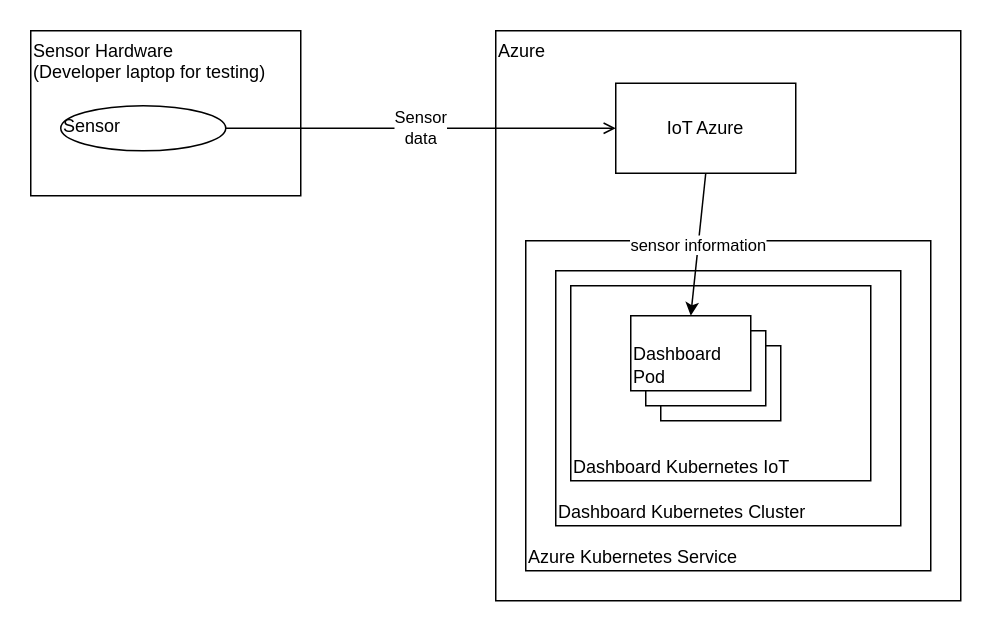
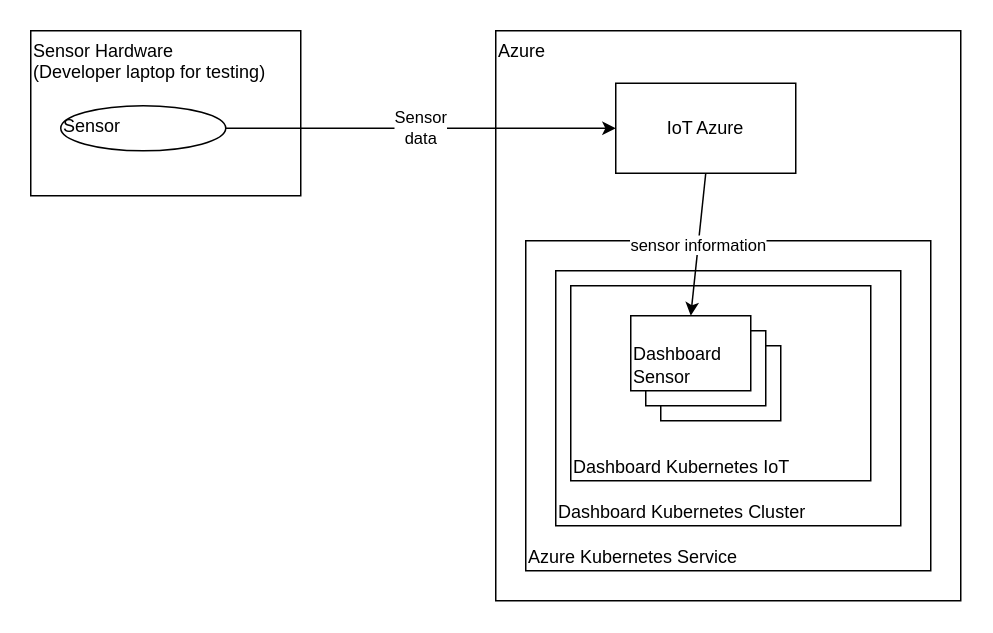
(606, 128) -> (604, 128)
(692, 365) -> (692, 365)
